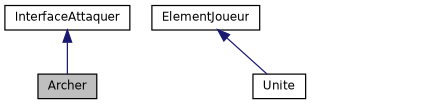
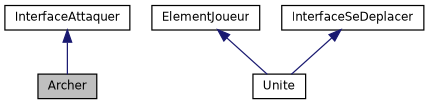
none -> (353, 18)
